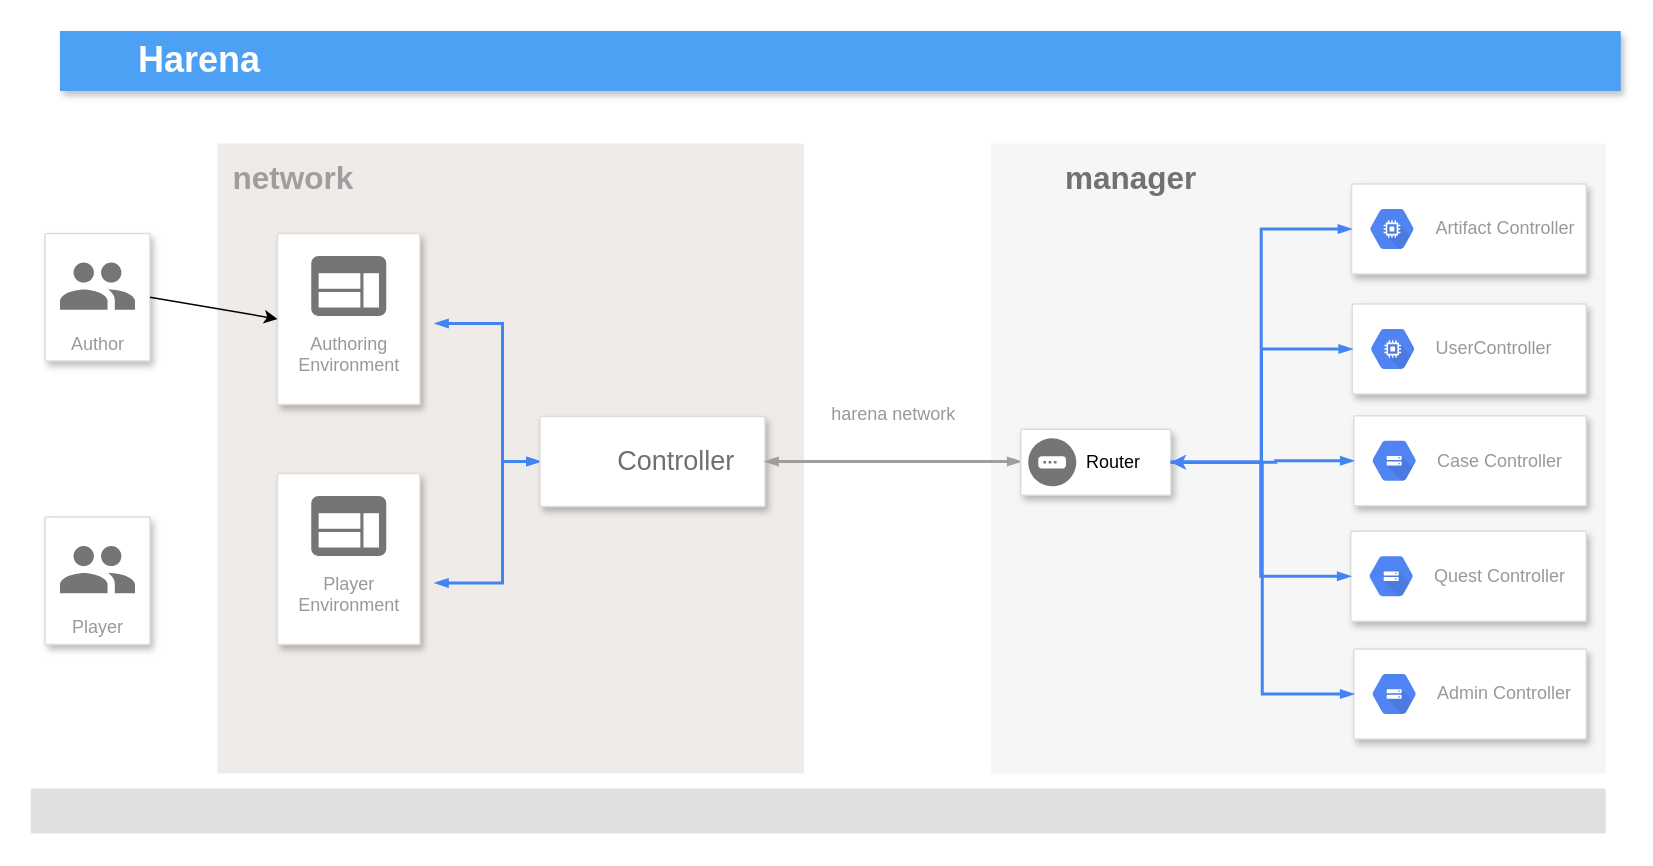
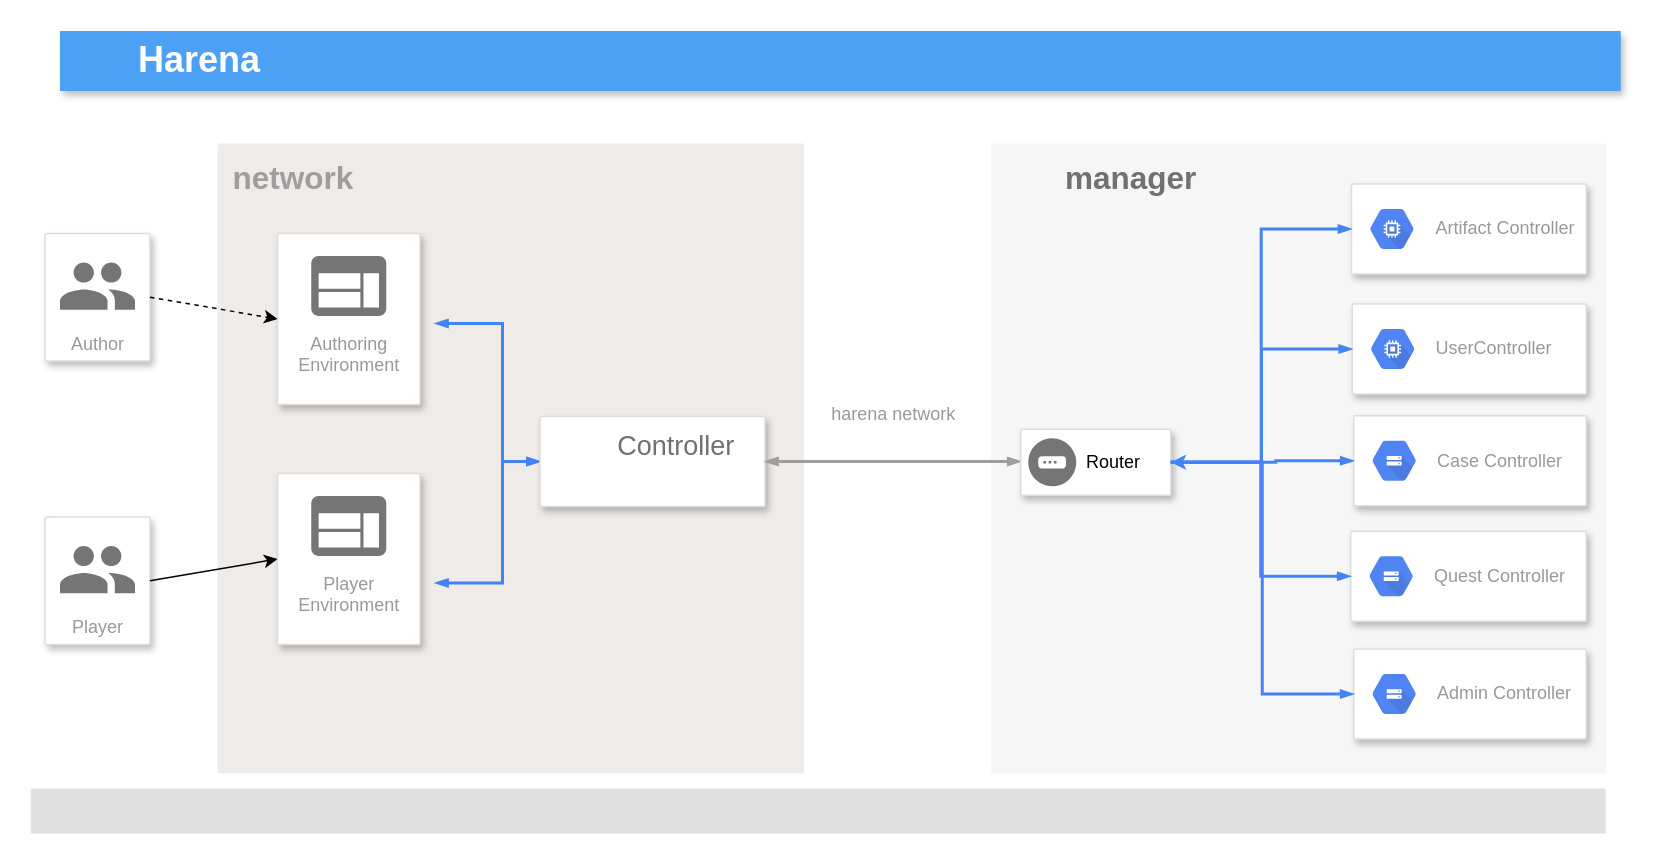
(210, 307) -> (210, 307)
(675, 461) -> (675, 446)
none -> (209, 571)
